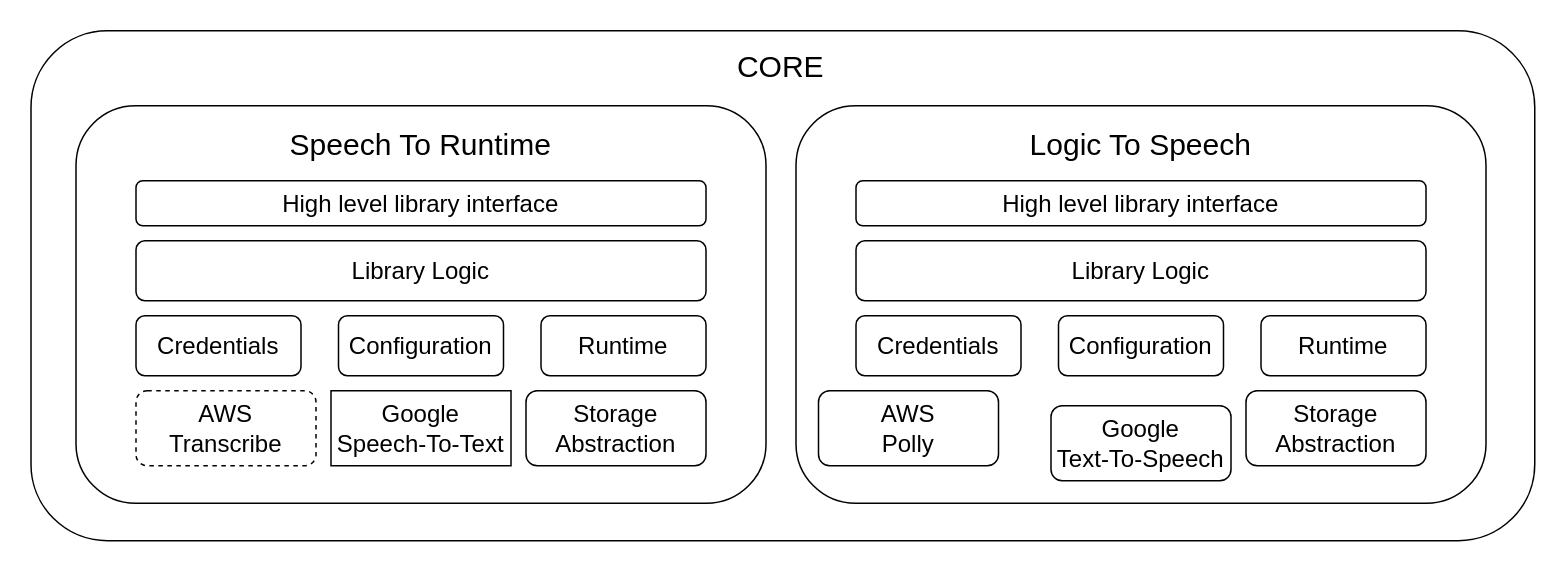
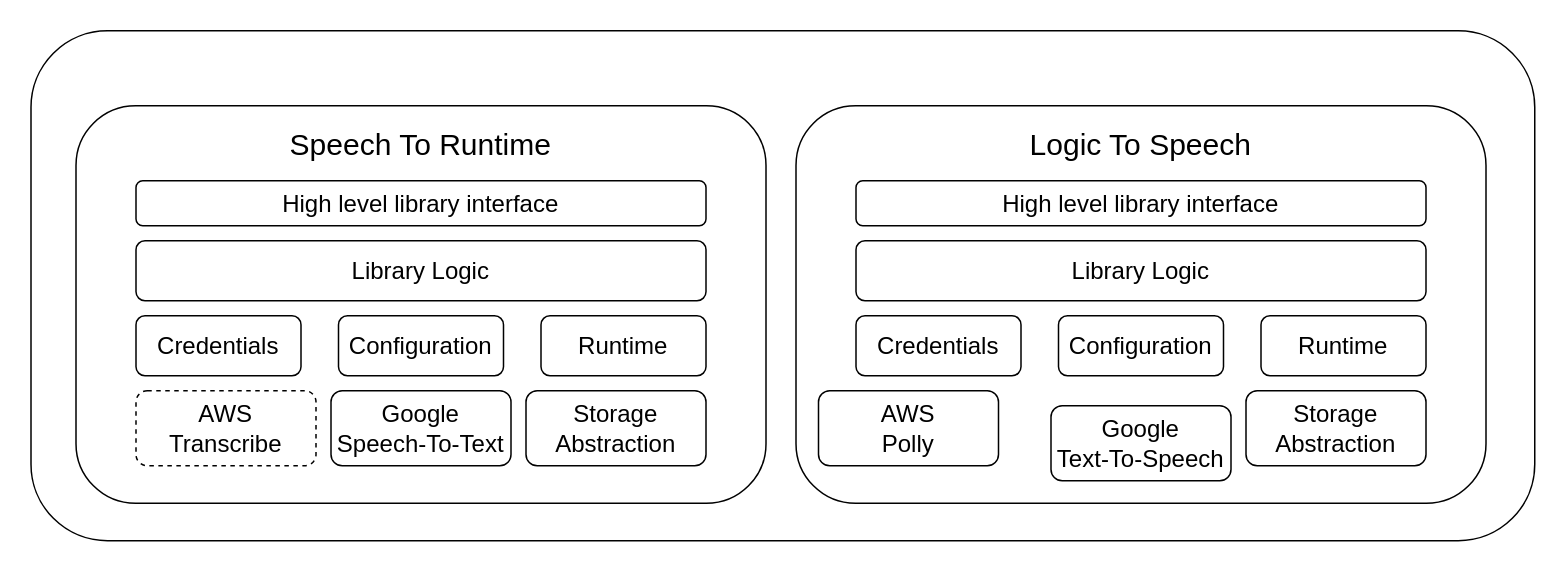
(781, 65) -> none
(421, 428) -> (421, 428)
